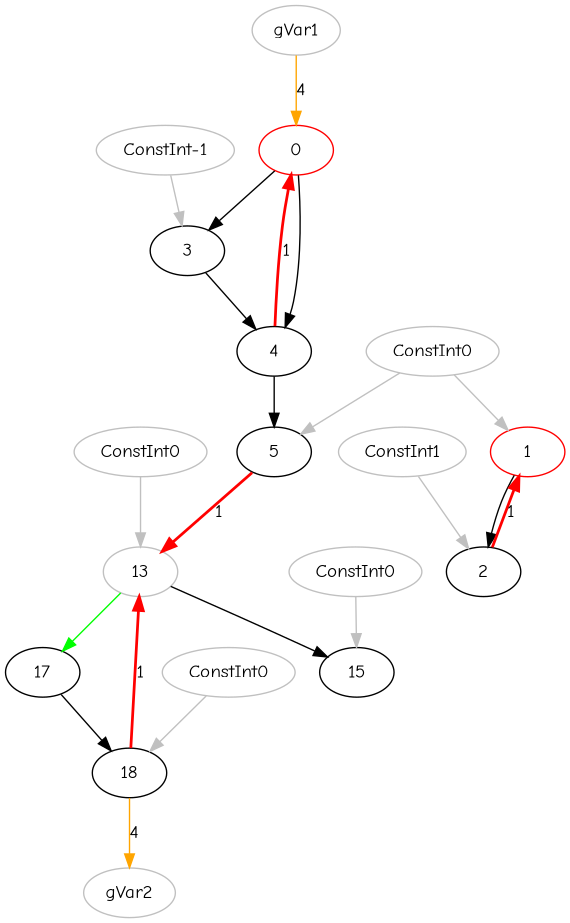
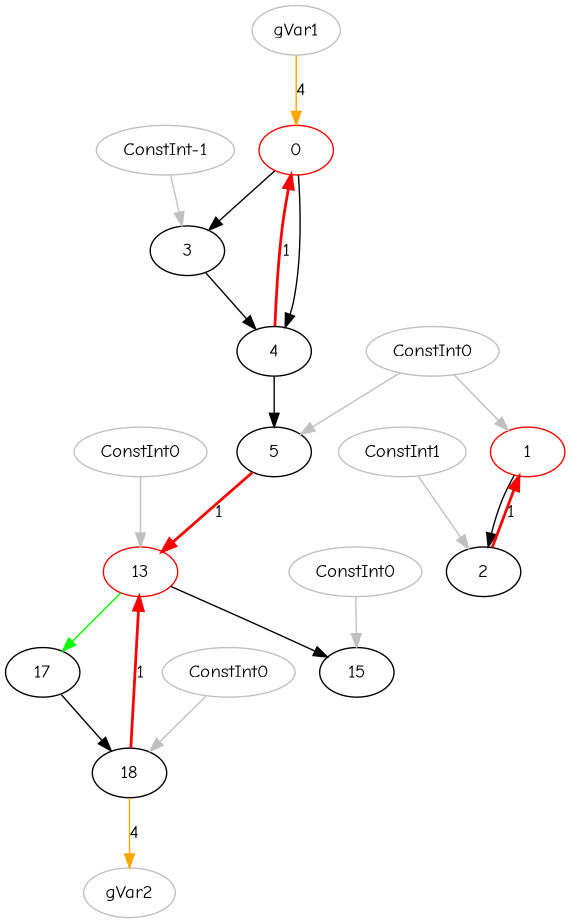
(141, 572) -> (141, 572)
